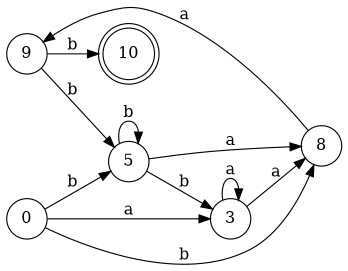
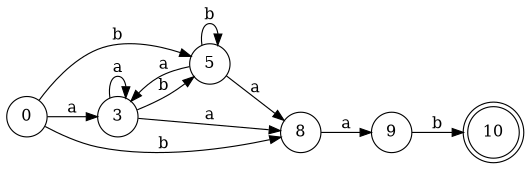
(74, 104) -> (162, 98)
(185, 182) -> (164, 65)
